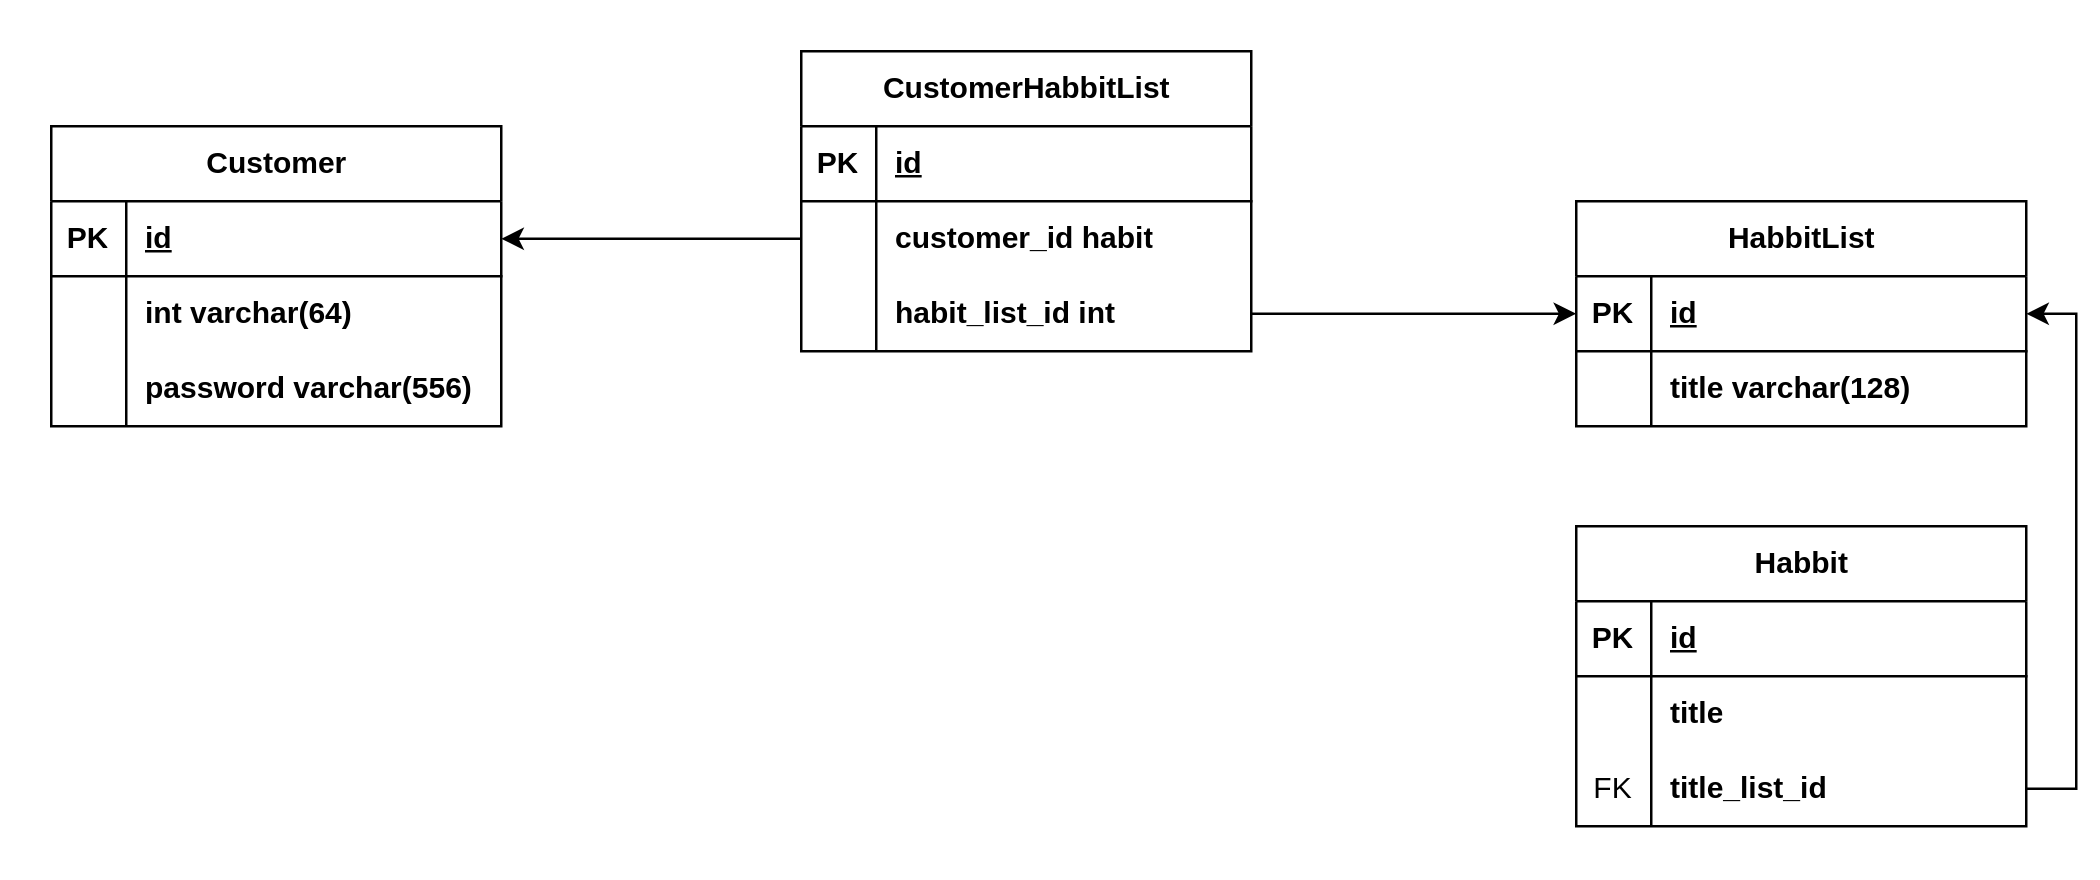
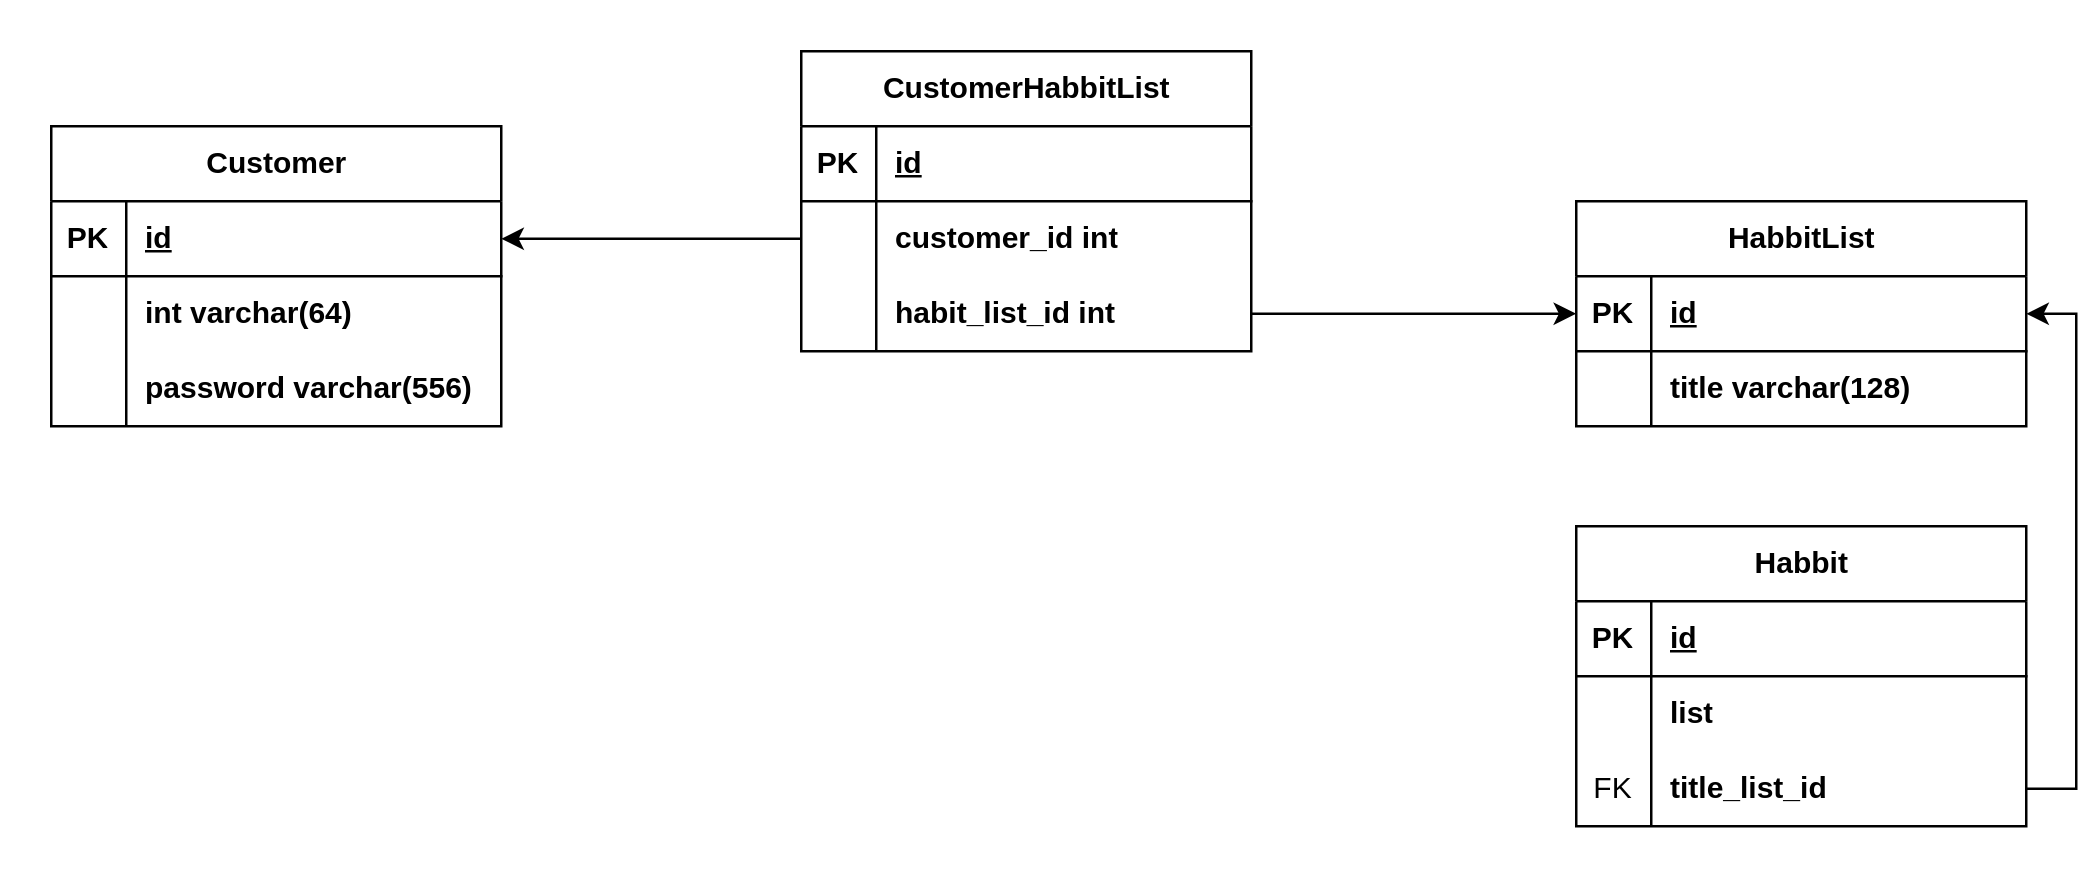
(1027, 239) -> (1011, 239)
(1705, 714) -> (1697, 714)
